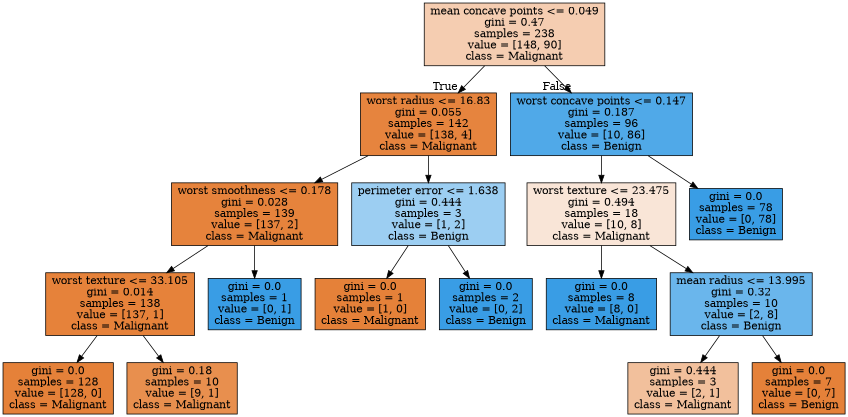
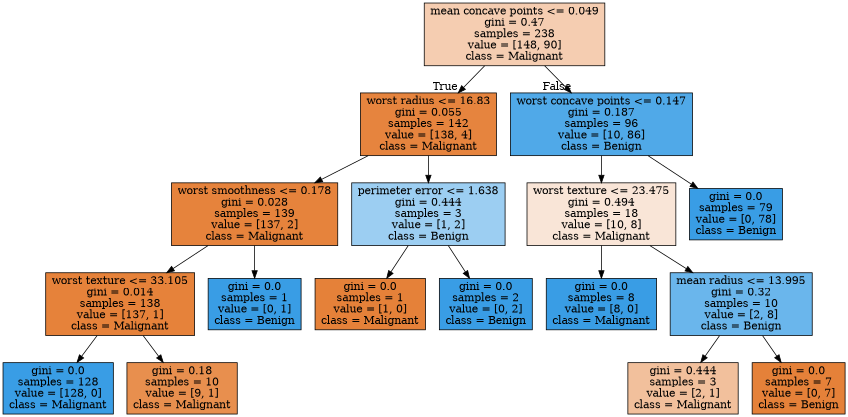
(736, 214) -> (736, 214)
(58, 388) -> (58, 388)
